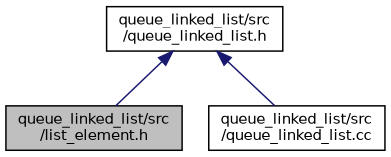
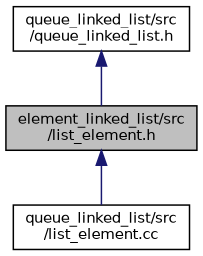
(94, 128) -> (101, 128)
(297, 128) -> none
none -> (101, 227)
